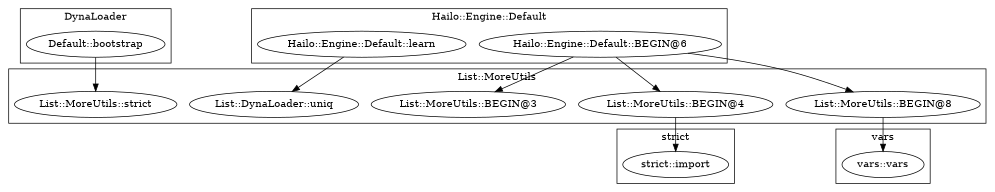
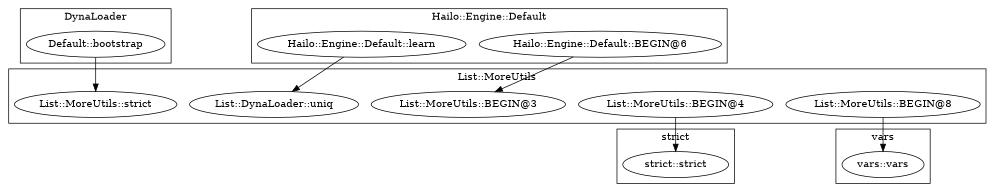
(756, 64) -> none
(637, 73) -> none
(676, 165) -> (676, 165)
